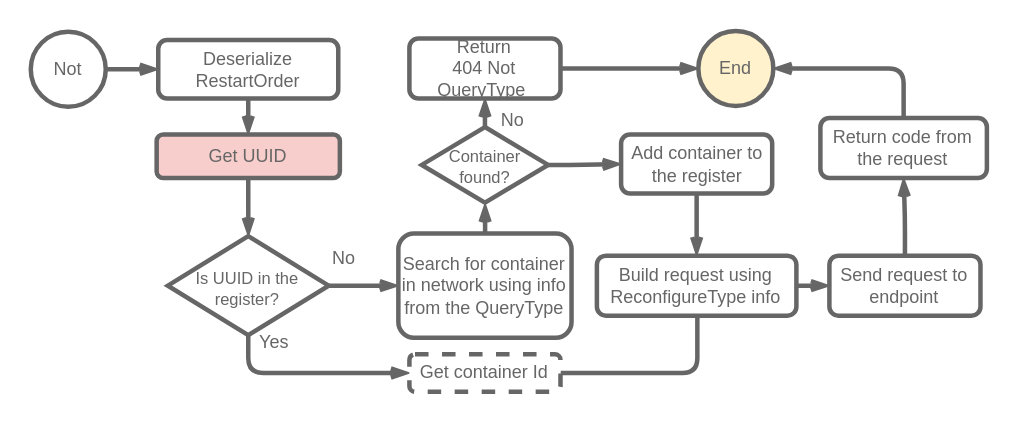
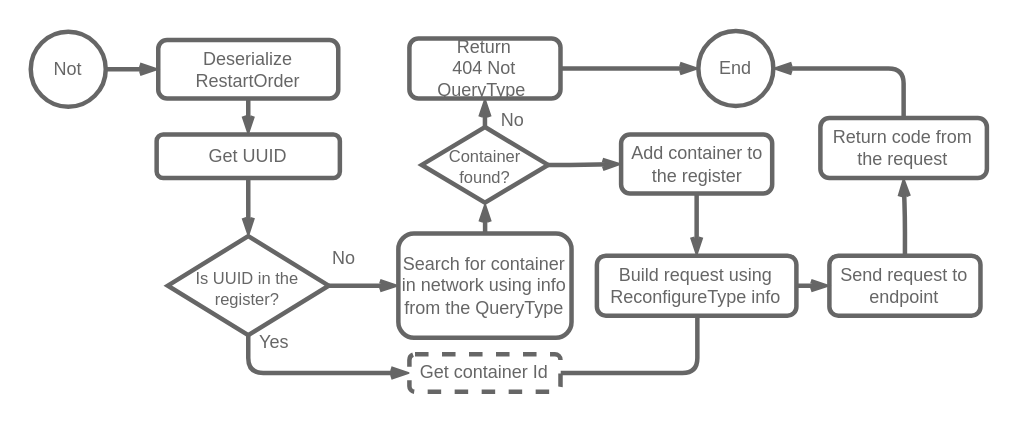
(736, 68) -> (736, 68)
(248, 156) -> (248, 156)
